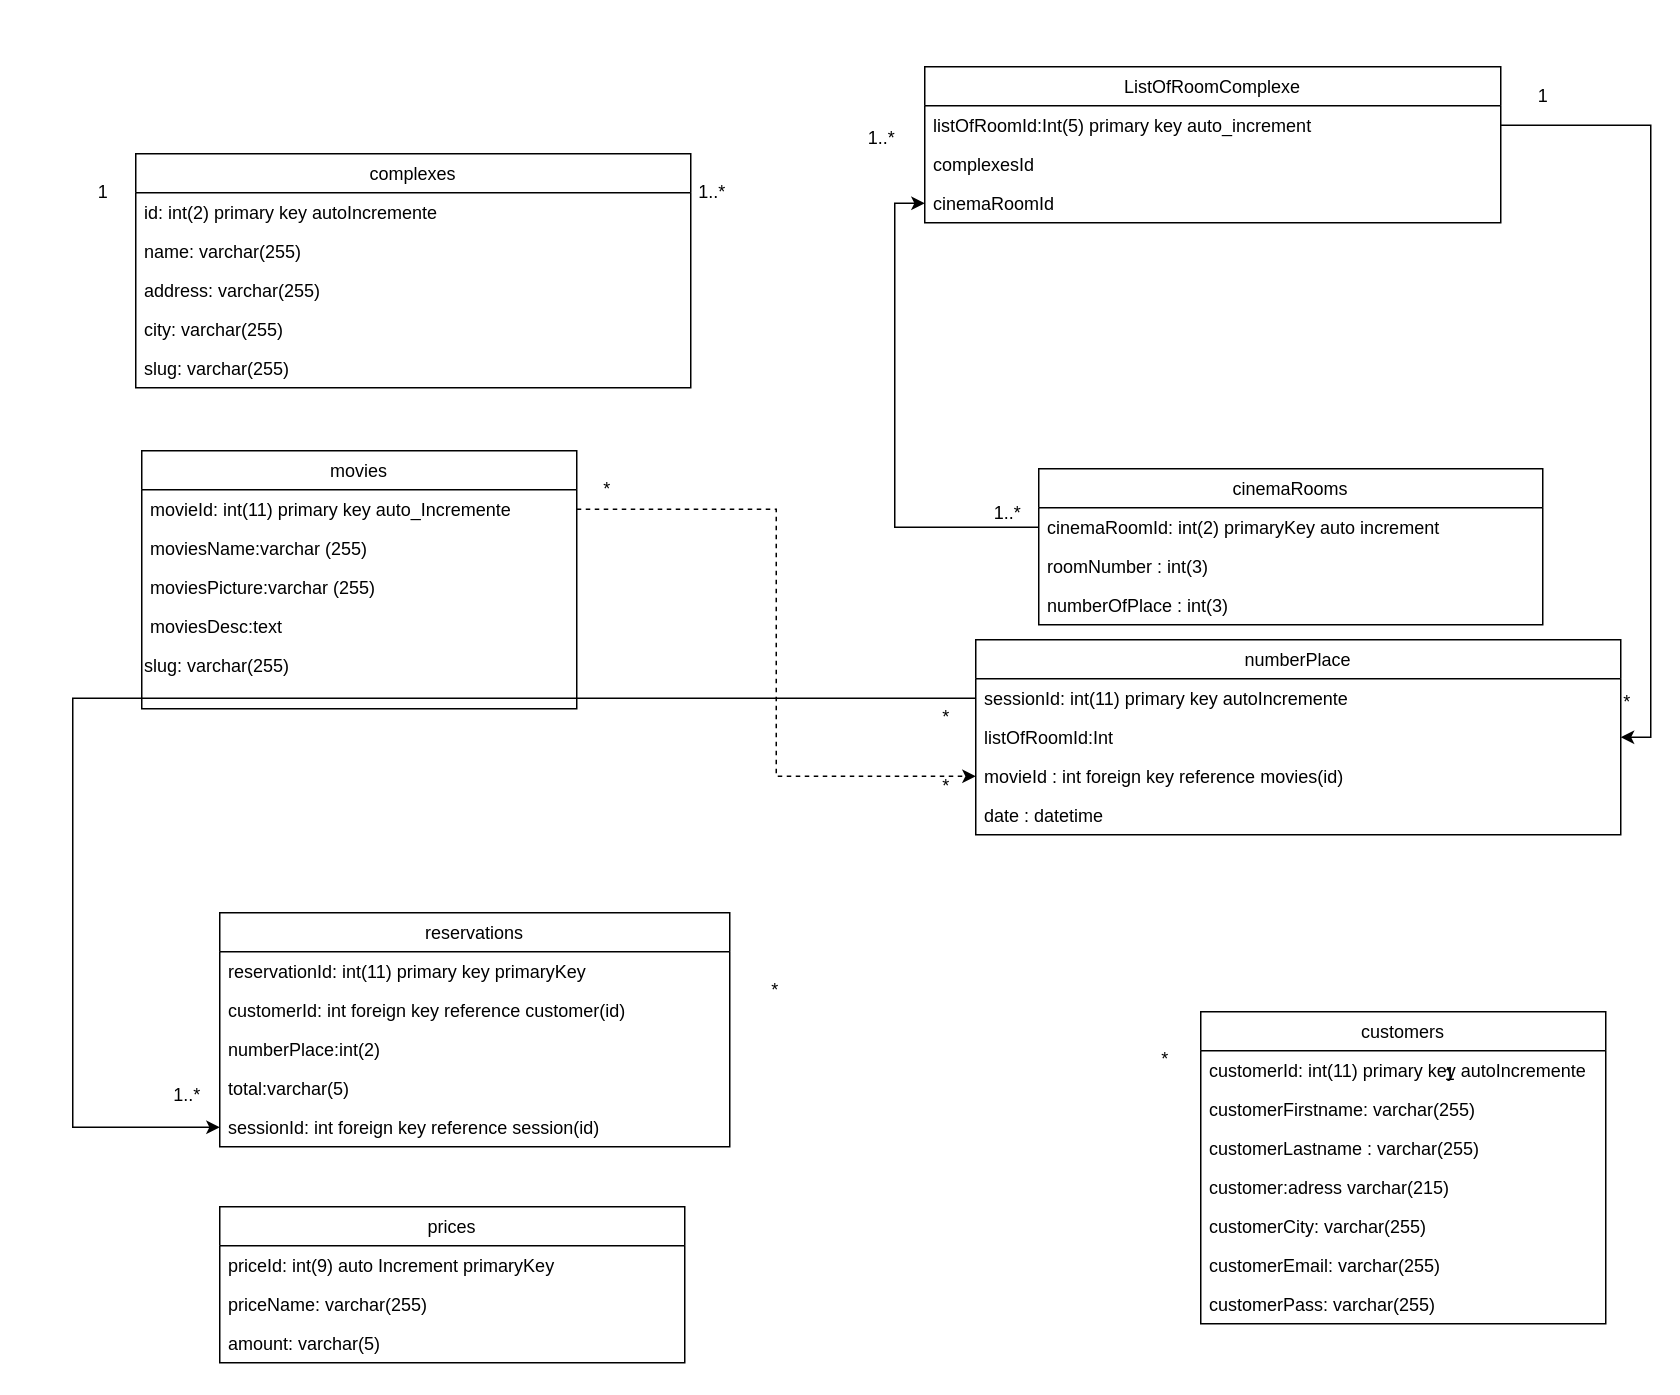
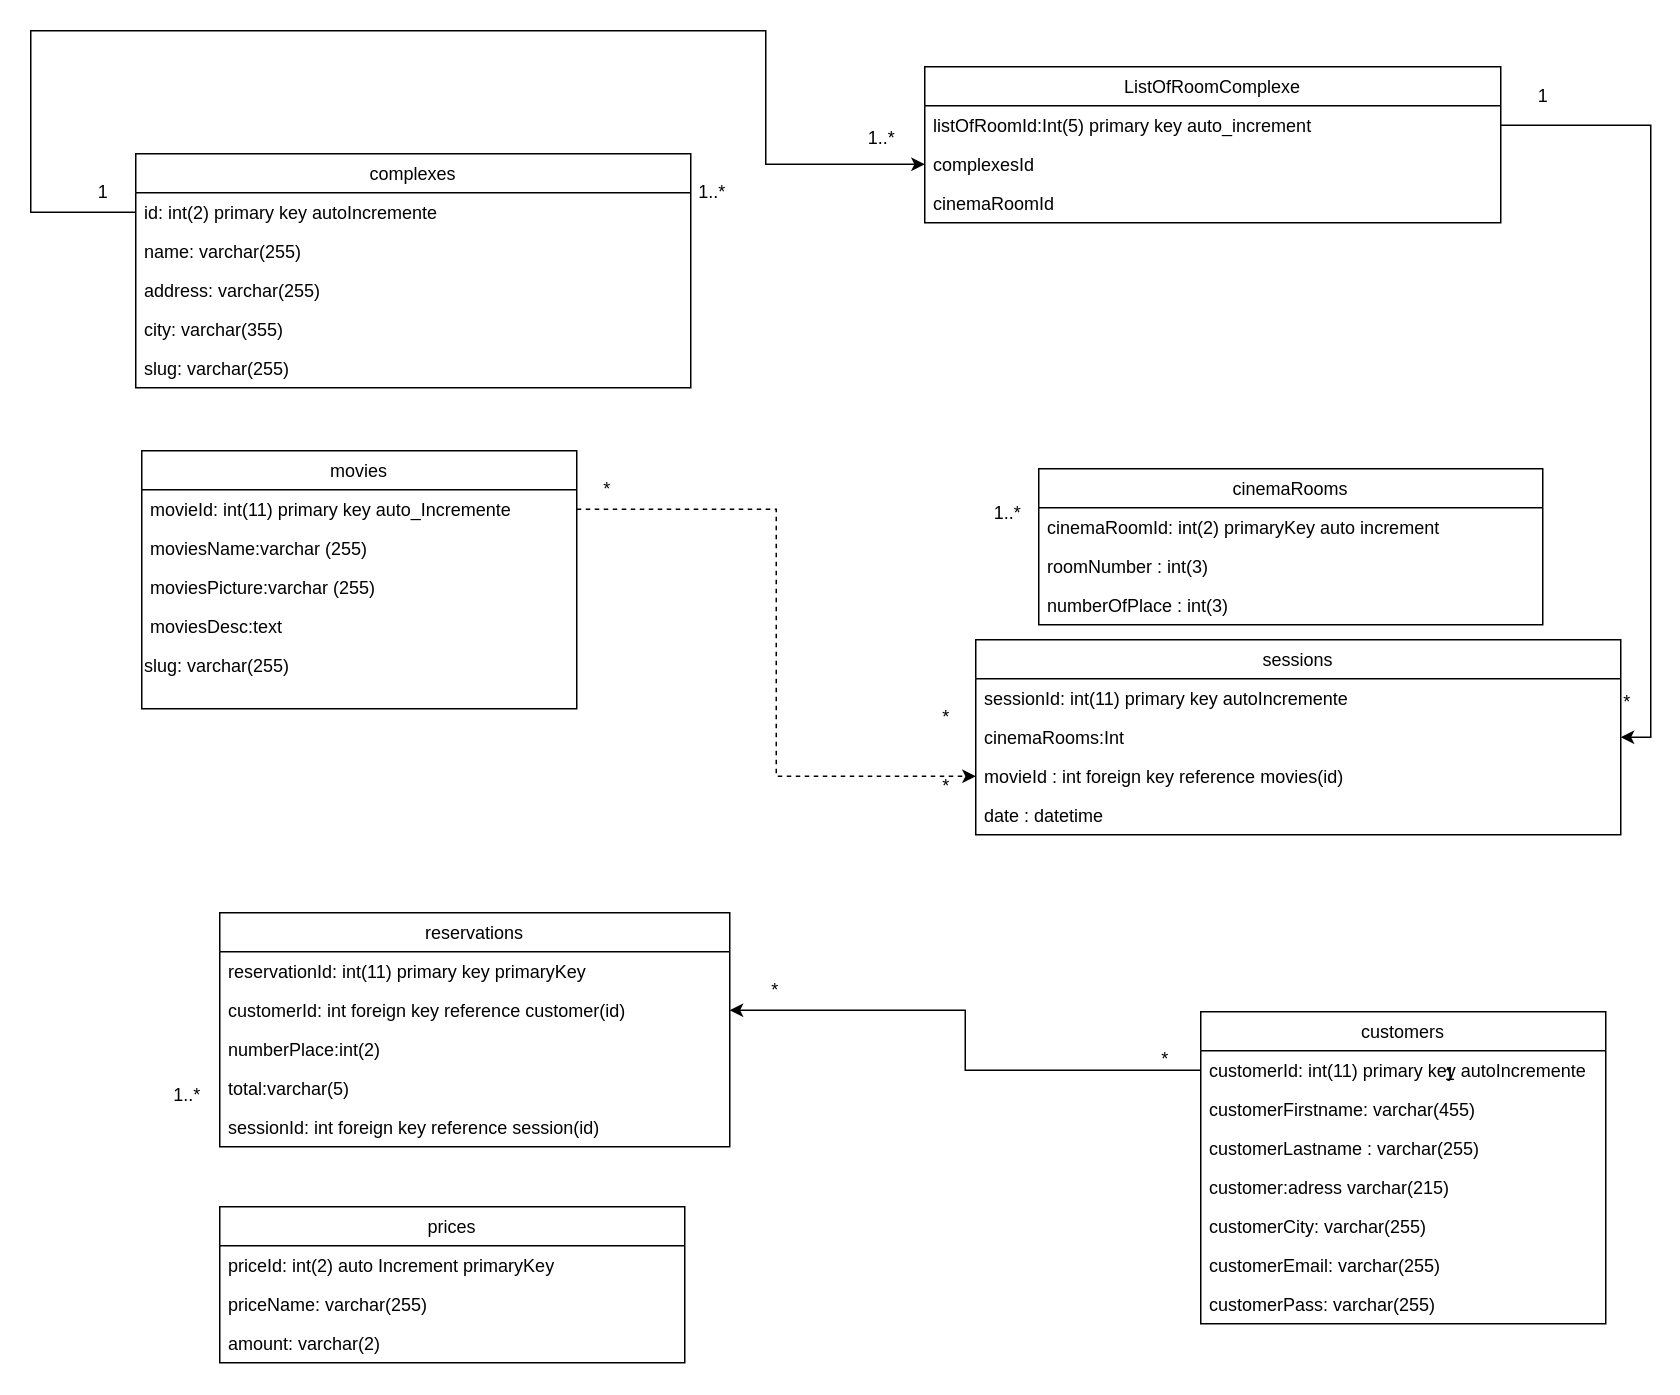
none -> (398, 31)
(228, 330) -> (228, 330)
(895, 426) -> none
(1298, 660) -> (1298, 660)
(242, 698) -> none
(1058, 738) -> (1055, 738)
none -> (965, 1044)
(1358, 1110) -> (1358, 1110)
(416, 1266) -> (416, 1266)
(314, 1344) -> (314, 1344)
